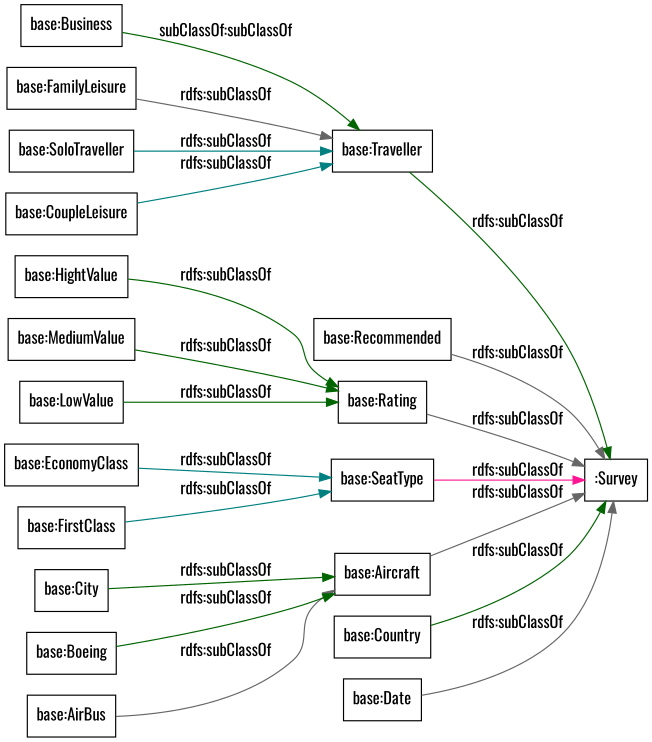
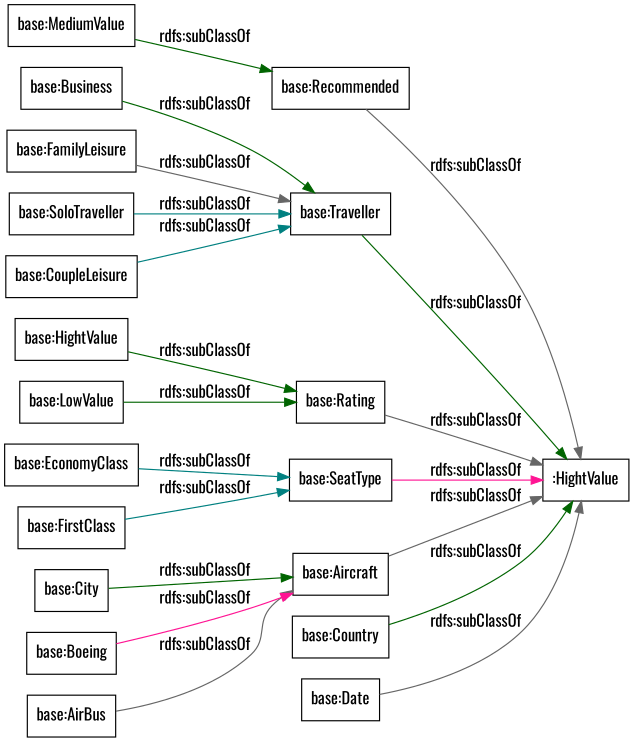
(226, 32) -> (205, 105)
(231, 368) -> (198, 54)
(616, 480) -> (586, 480)
(221, 626) -> (200, 623)
